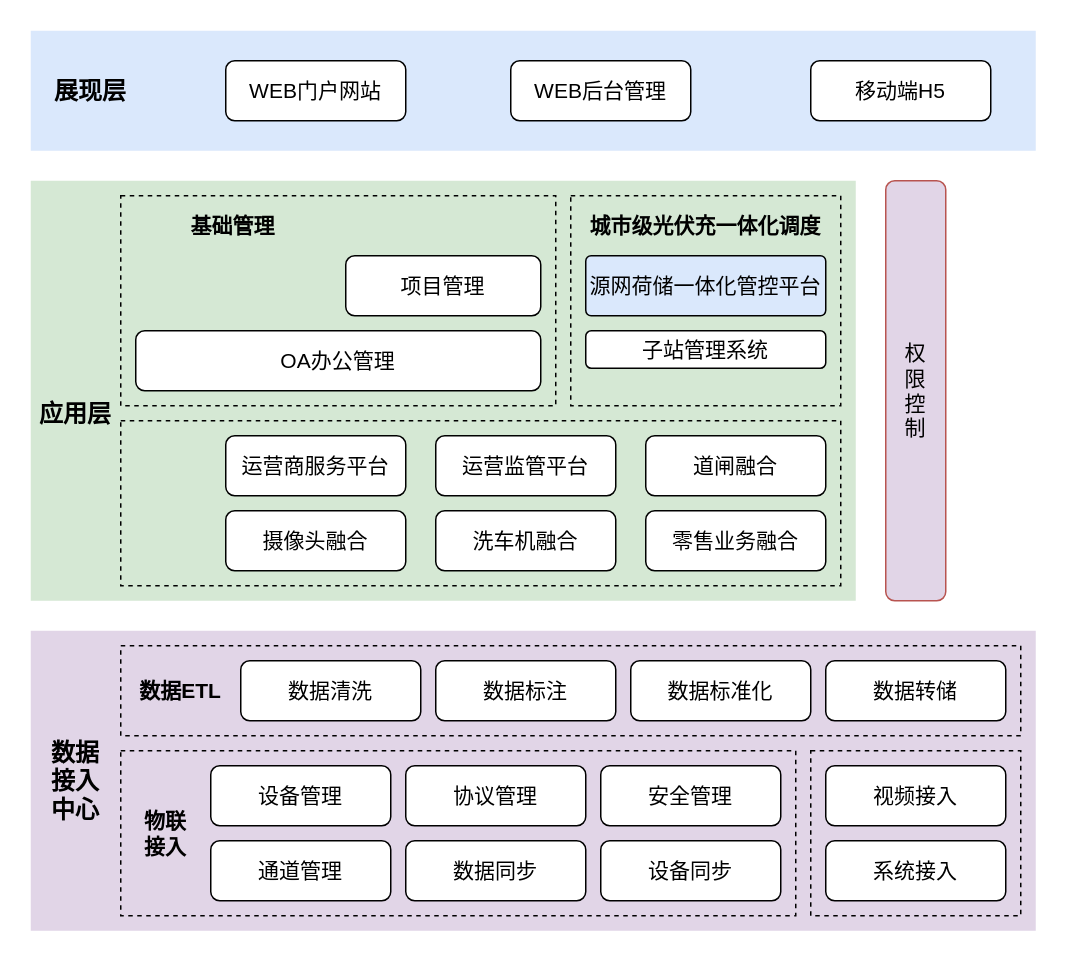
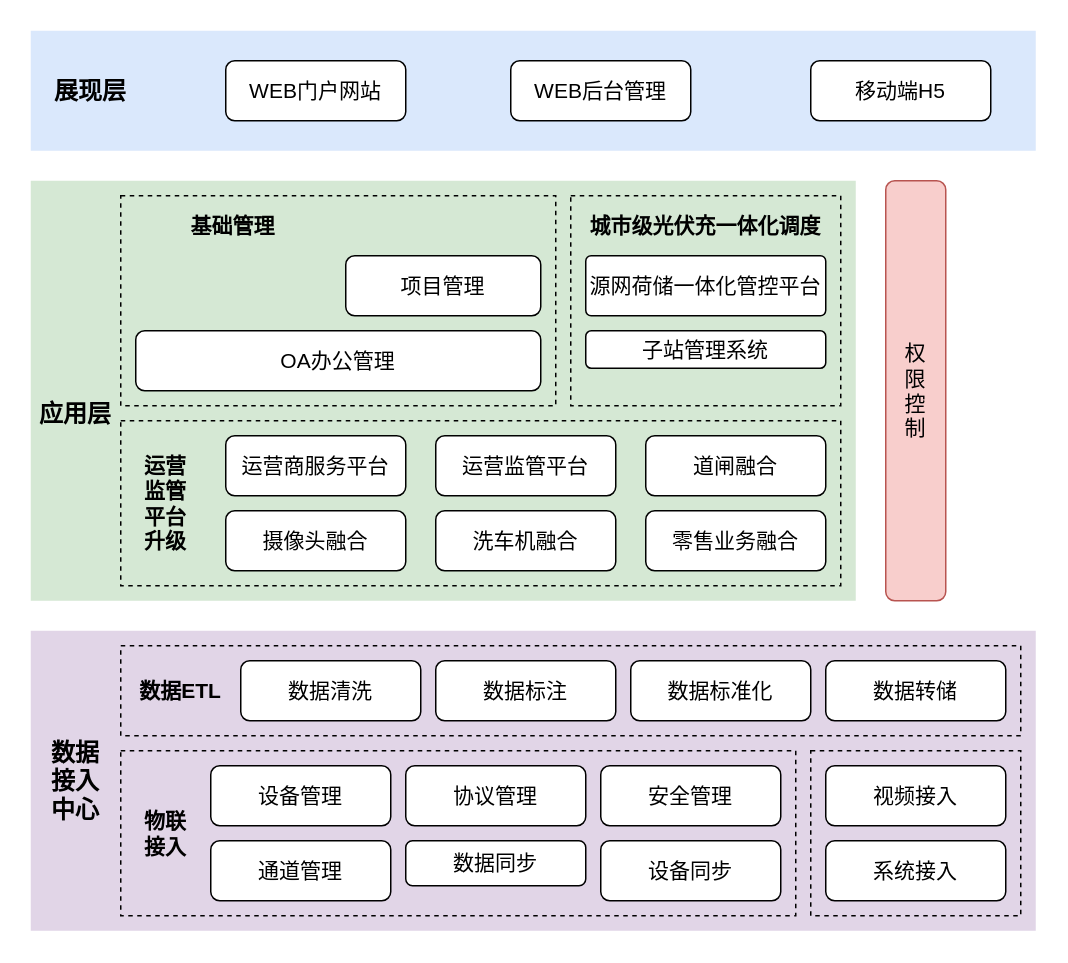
(706, 286) -> (706, 286)
(916, 391) -> (916, 391)
none -> (166, 503)
(496, 871) -> (496, 863)
